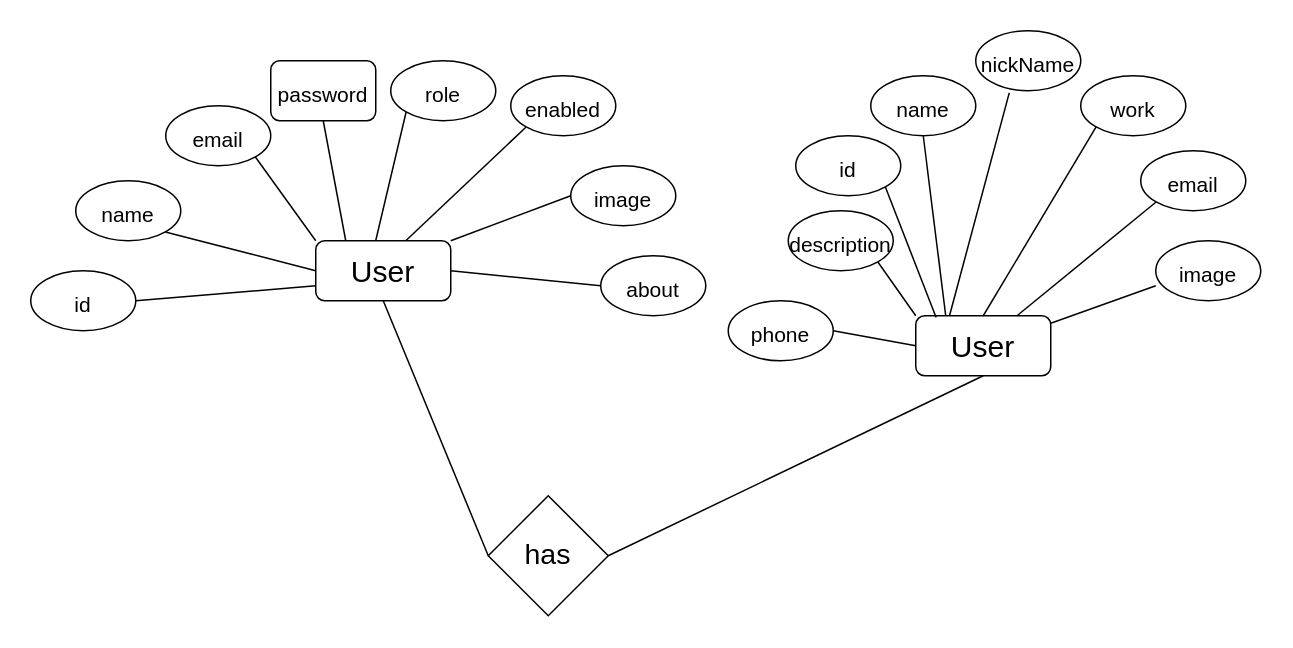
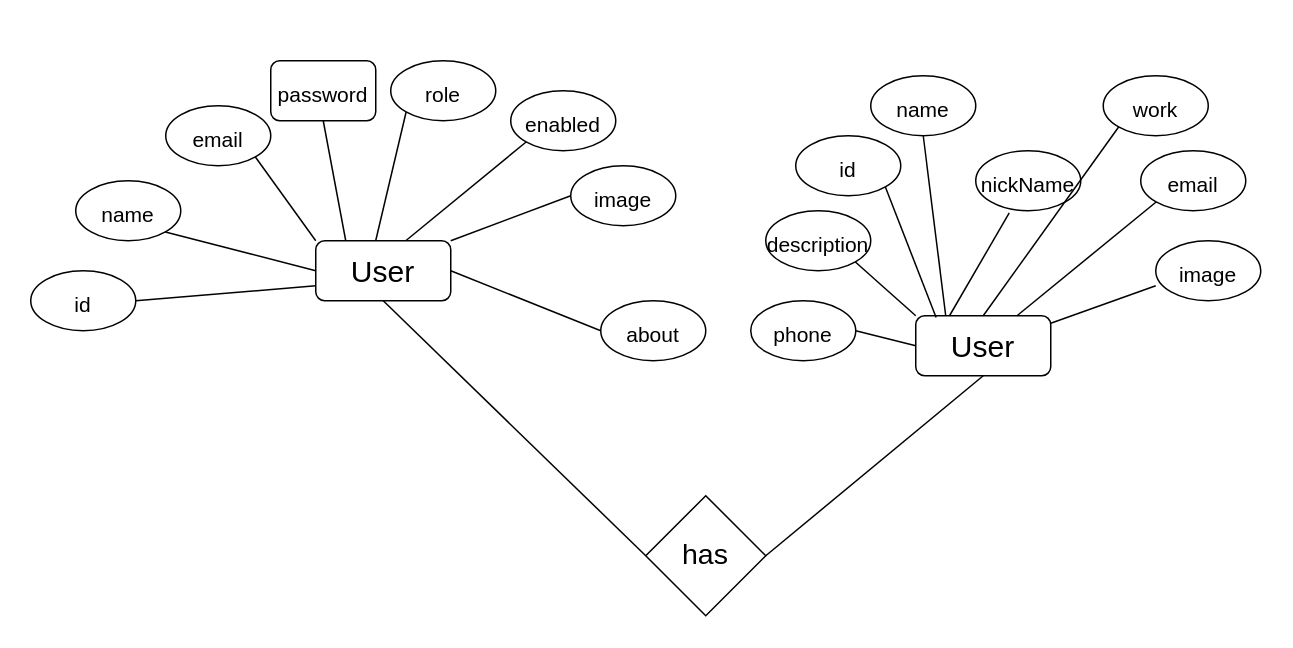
(1028, 61) -> (1028, 181)
(563, 106) -> (563, 121)
(1133, 106) -> (1156, 106)
(841, 241) -> (818, 241)
(653, 286) -> (653, 331)
(781, 331) -> (803, 331)
(548, 556) -> (706, 556)
